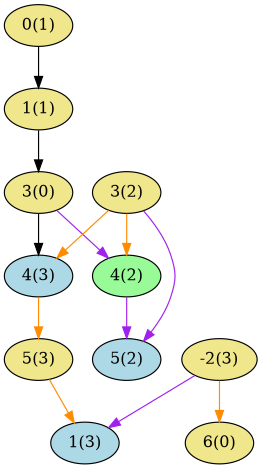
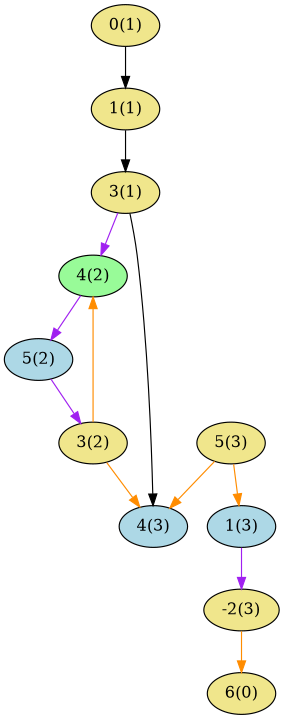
(39, 193) -> (126, 193)
(175, 270) -> (62, 396)
(39, 312) -> (196, 480)
(157, 399) -> (242, 563)
